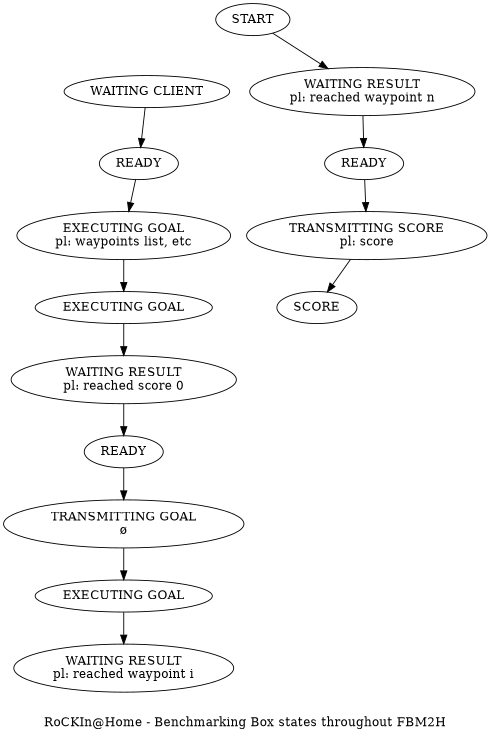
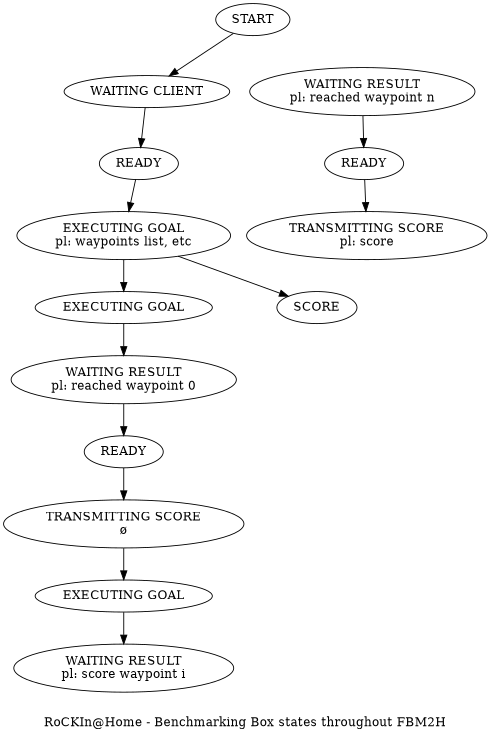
(297, 48) -> (205, 52)
(341, 272) -> (229, 275)
(124, 380) -> (124, 380)
(124, 524) -> (124, 524)
(124, 668) -> (124, 668)
